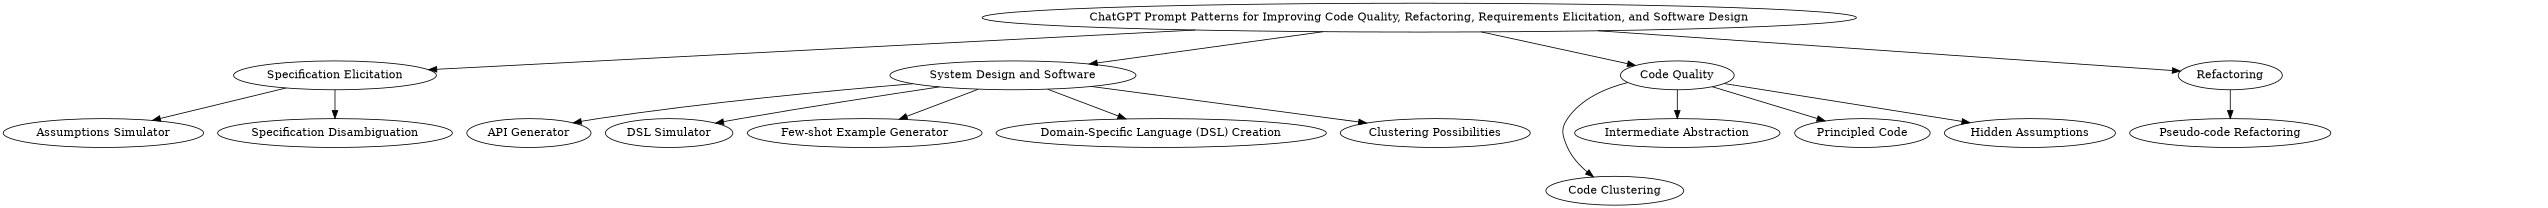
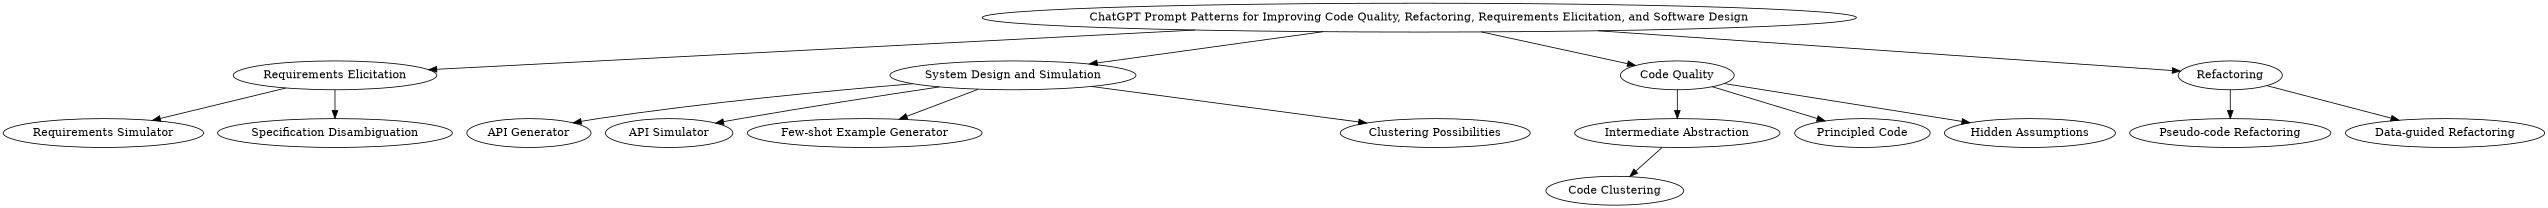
(335, 75) -> (335, 75)
(1013, 75) -> (1013, 75)
(1570, 115) -> (1649, 159)
(103, 133) -> (103, 133)
(669, 133) -> (669, 133)
(1161, 133) -> none
none -> (2445, 133)
